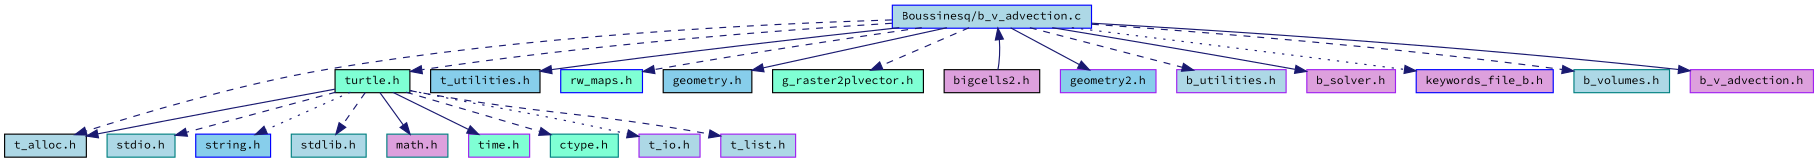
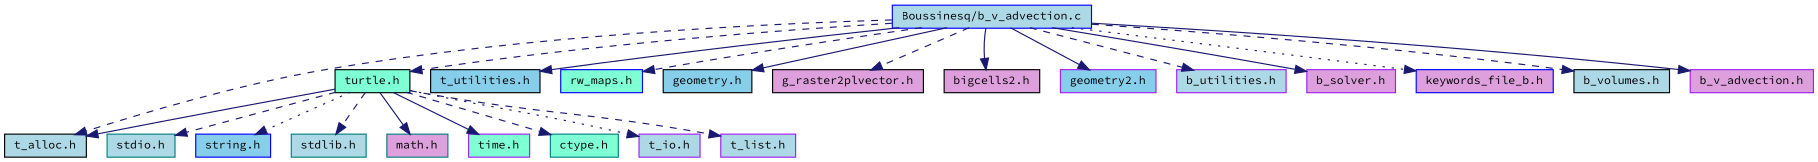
(1000, 55) -> (984, 43)
(848, 81) -> (848, 81)
(1622, 81) -> (1622, 81)
